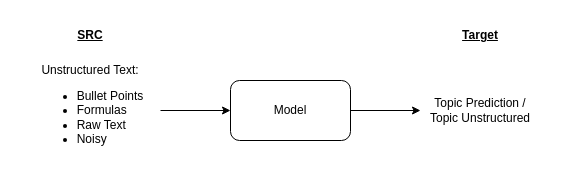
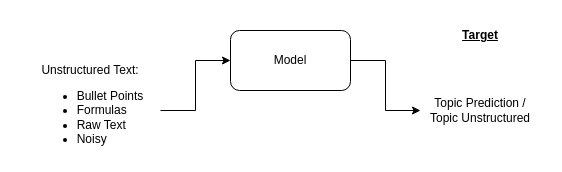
(91, 36) -> none
(291, 111) -> (291, 61)
